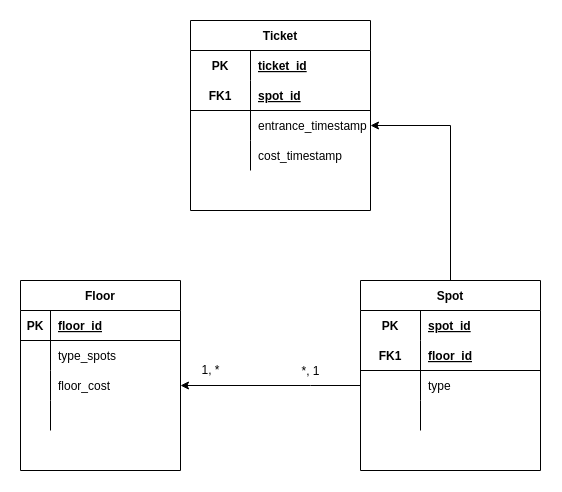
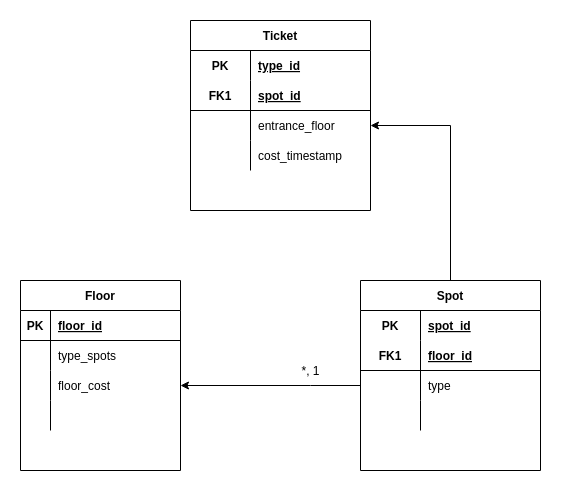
(285, 66) -> (280, 66)
(317, 126) -> (303, 126)
(211, 371) -> none
